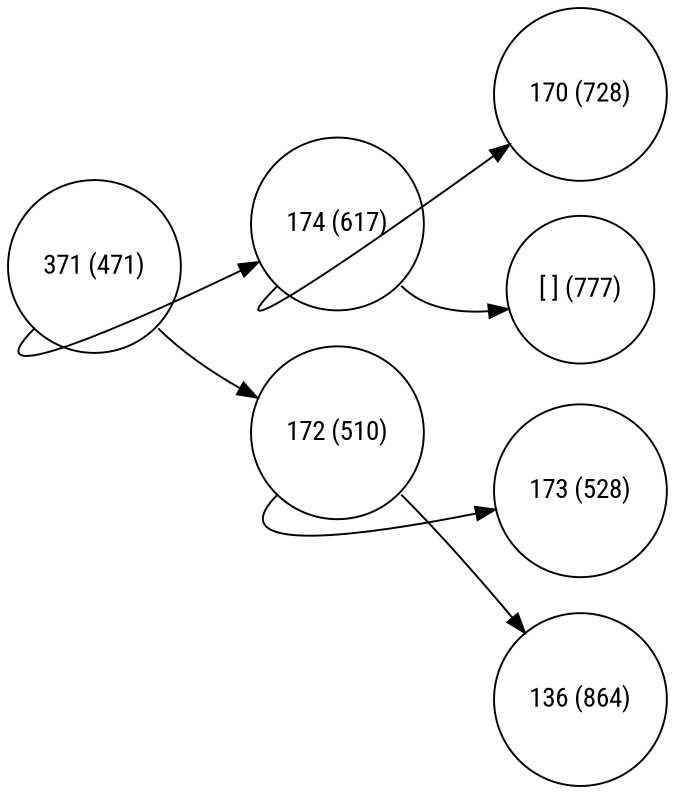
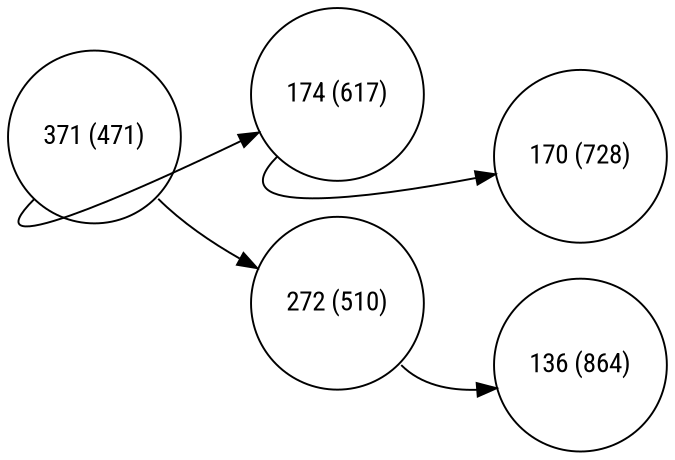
(580, 290) -> none
(337, 433) -> (337, 303)
(580, 491) -> none
